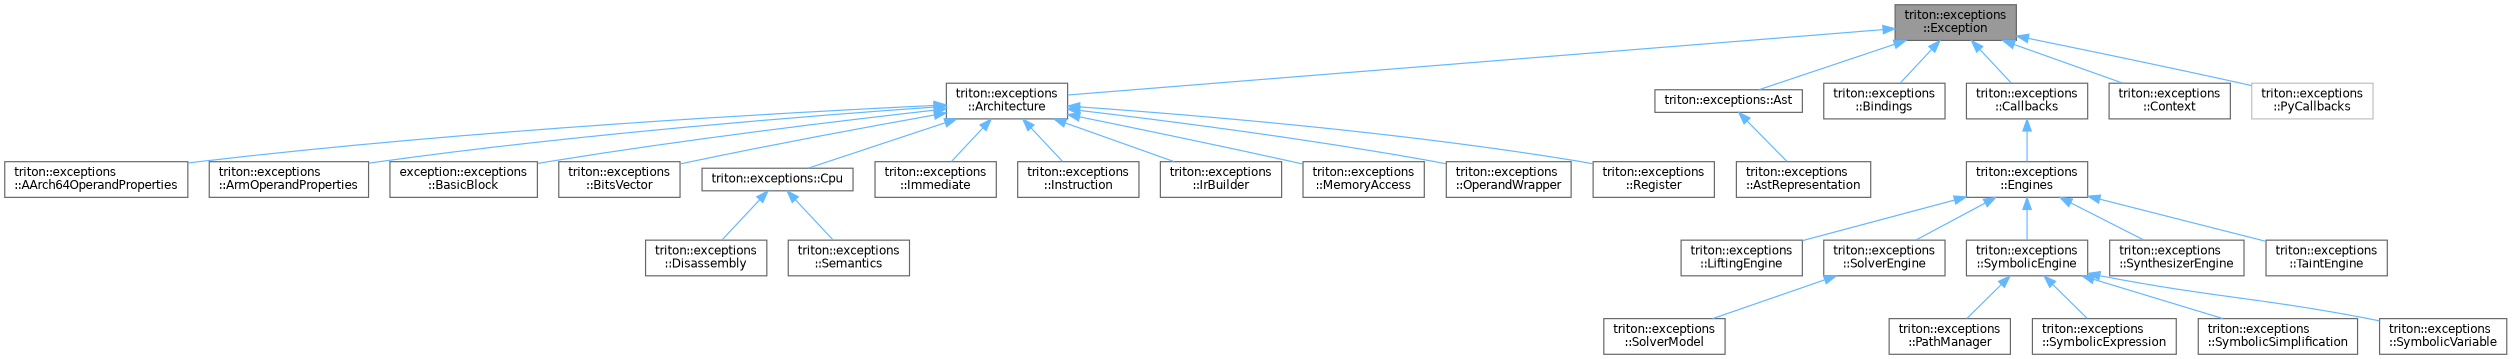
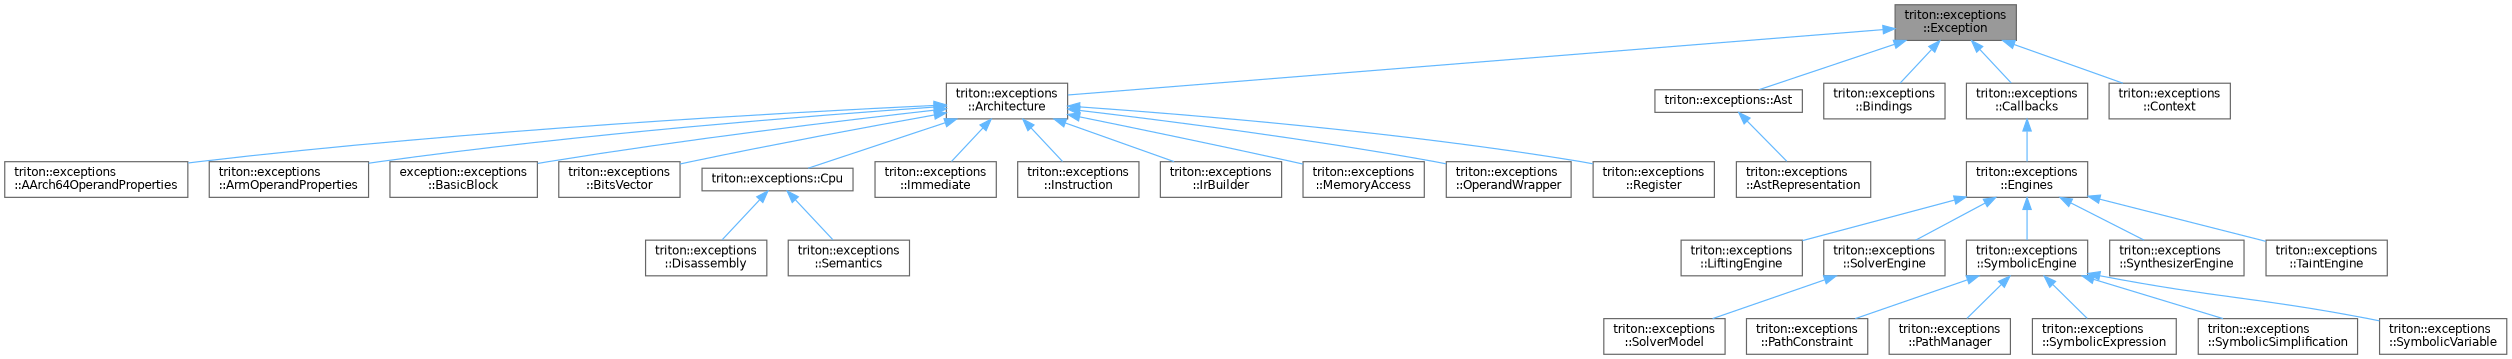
(2312, 101) -> none
none -> (1807, 336)
